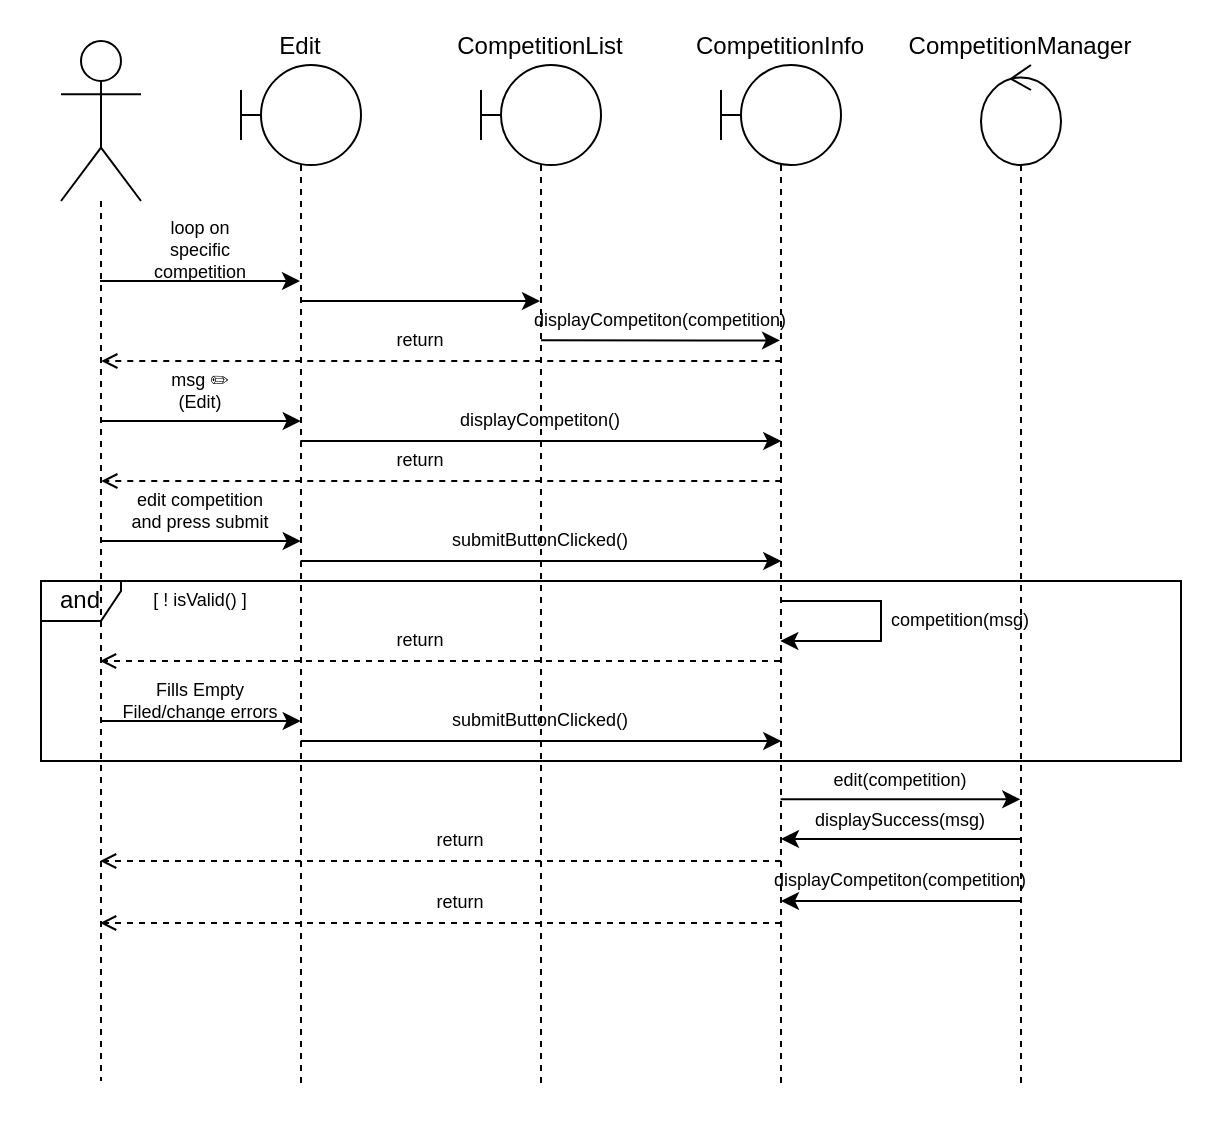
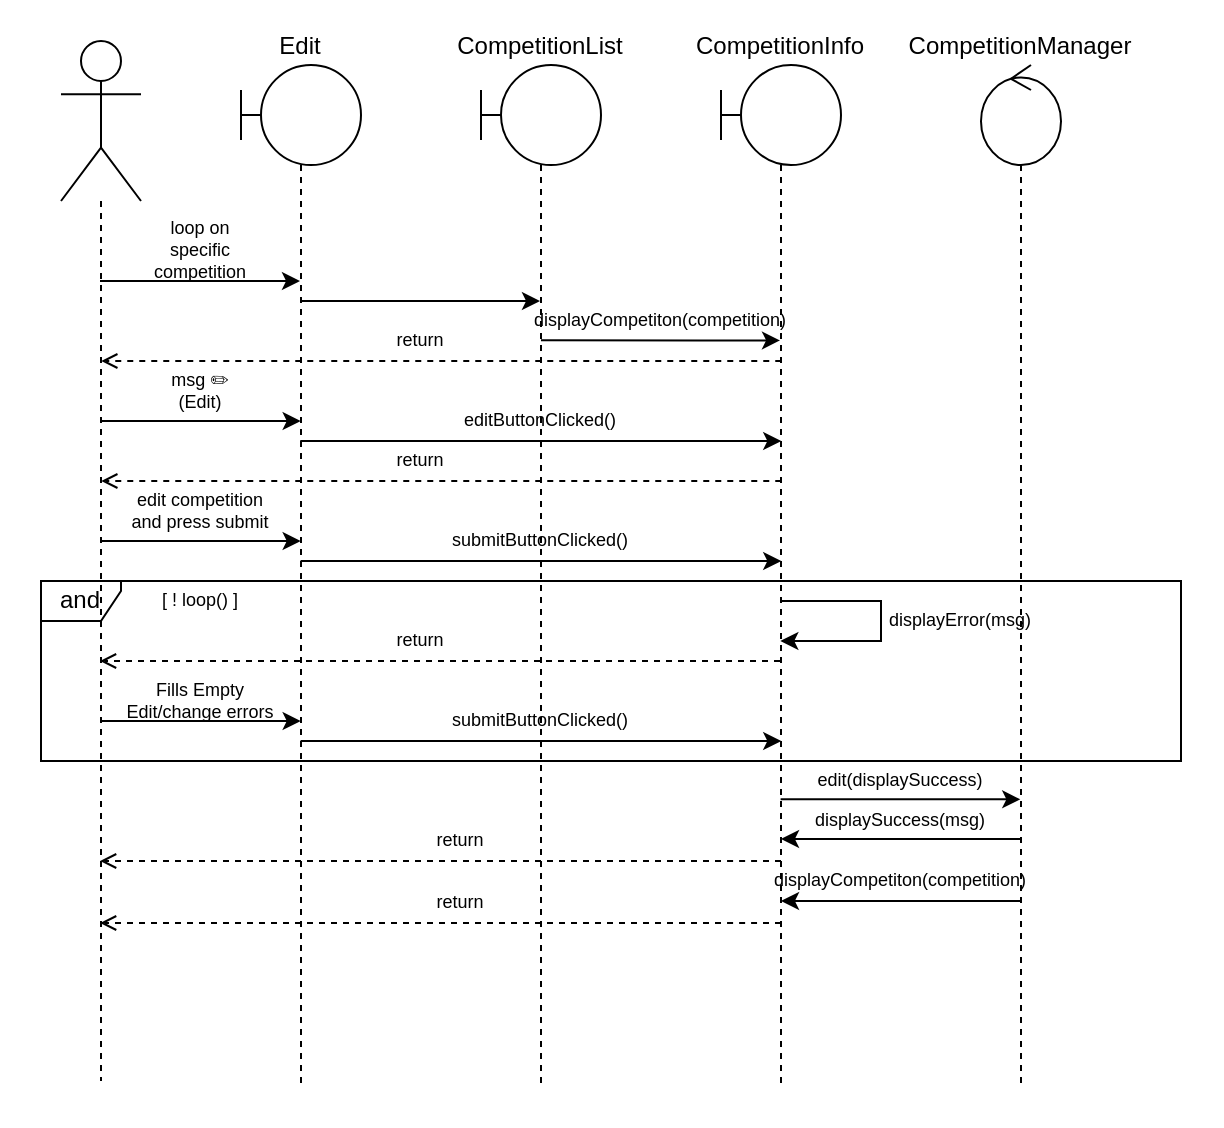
(541, 421) -> (541, 421)
(201, 601) -> (201, 601)
(961, 621) -> (961, 621)
(201, 701) -> (201, 701)
(901, 781) -> (901, 781)
